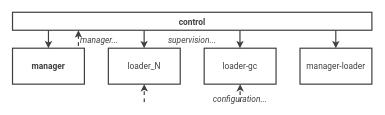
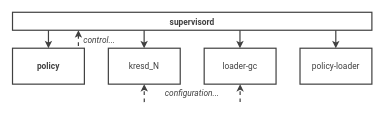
(192, 22) -> (192, 22)
(192, 39) -> none
(99, 40) -> (99, 40)
(48, 67) -> (48, 67)
(144, 67) -> (144, 67)
(336, 67) -> (336, 67)
(240, 99) -> (192, 93)
